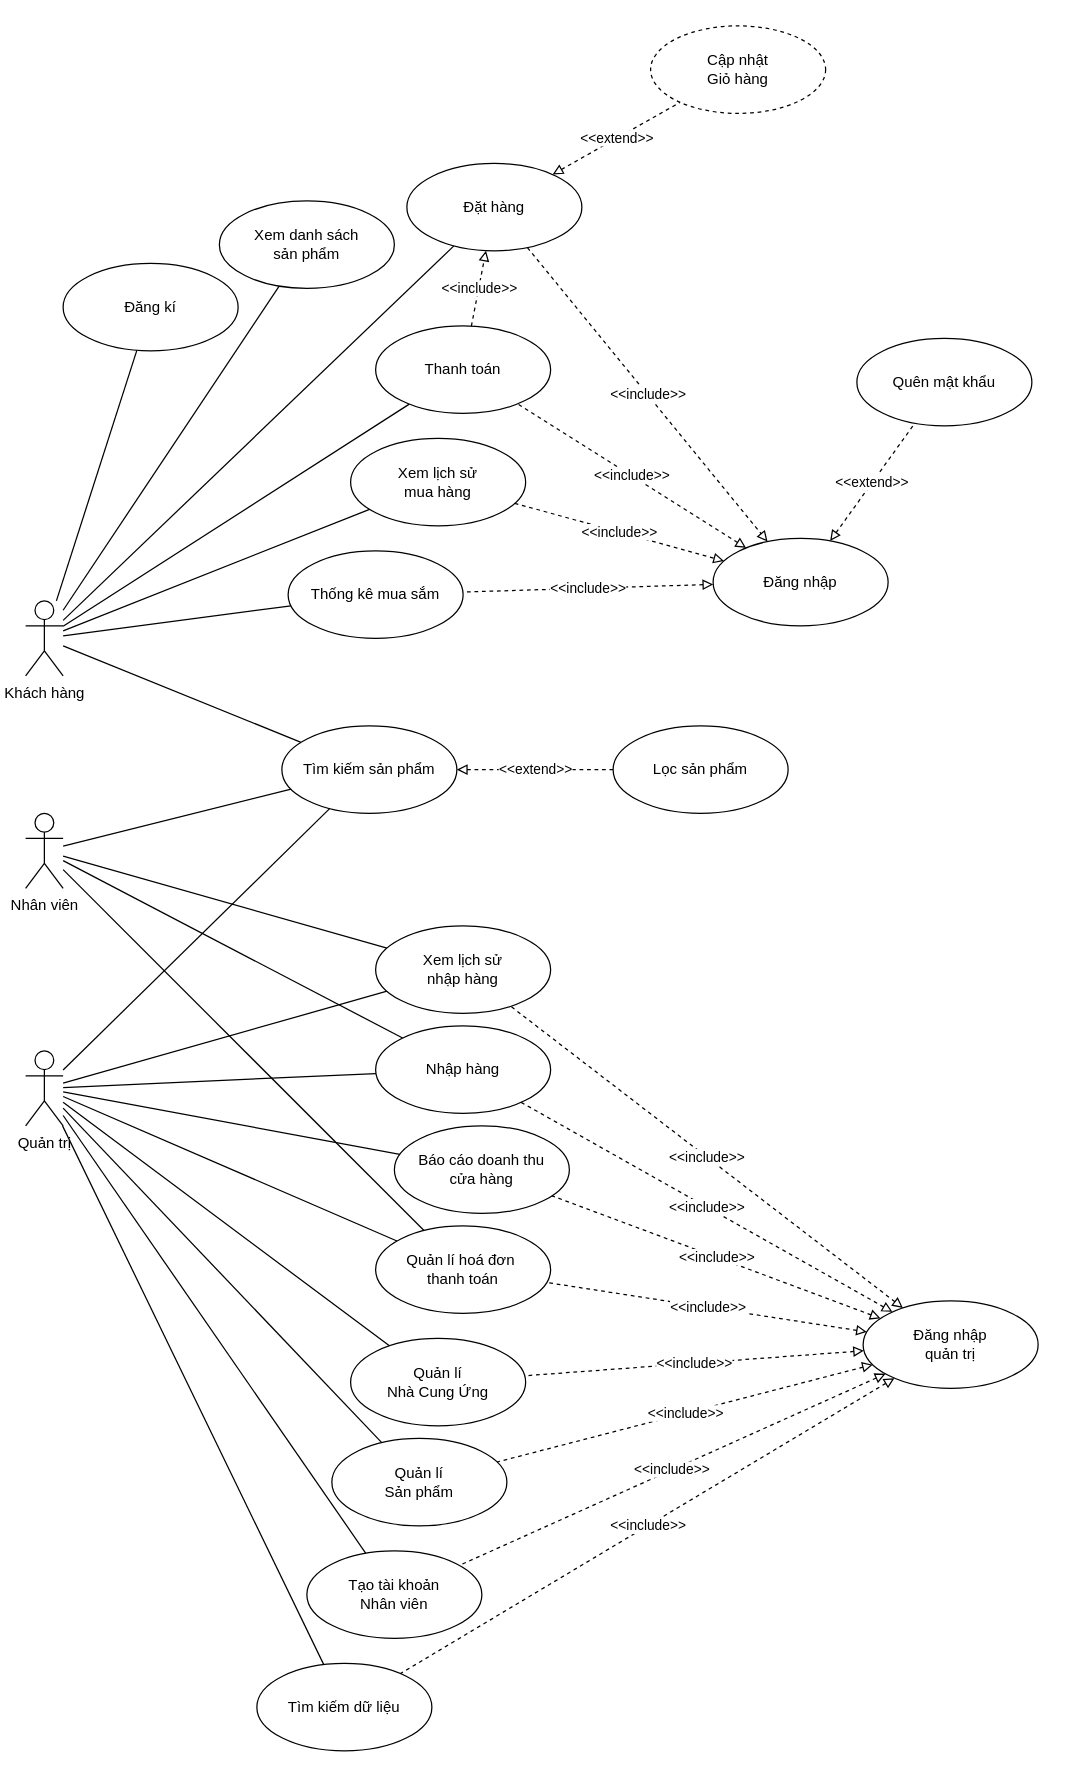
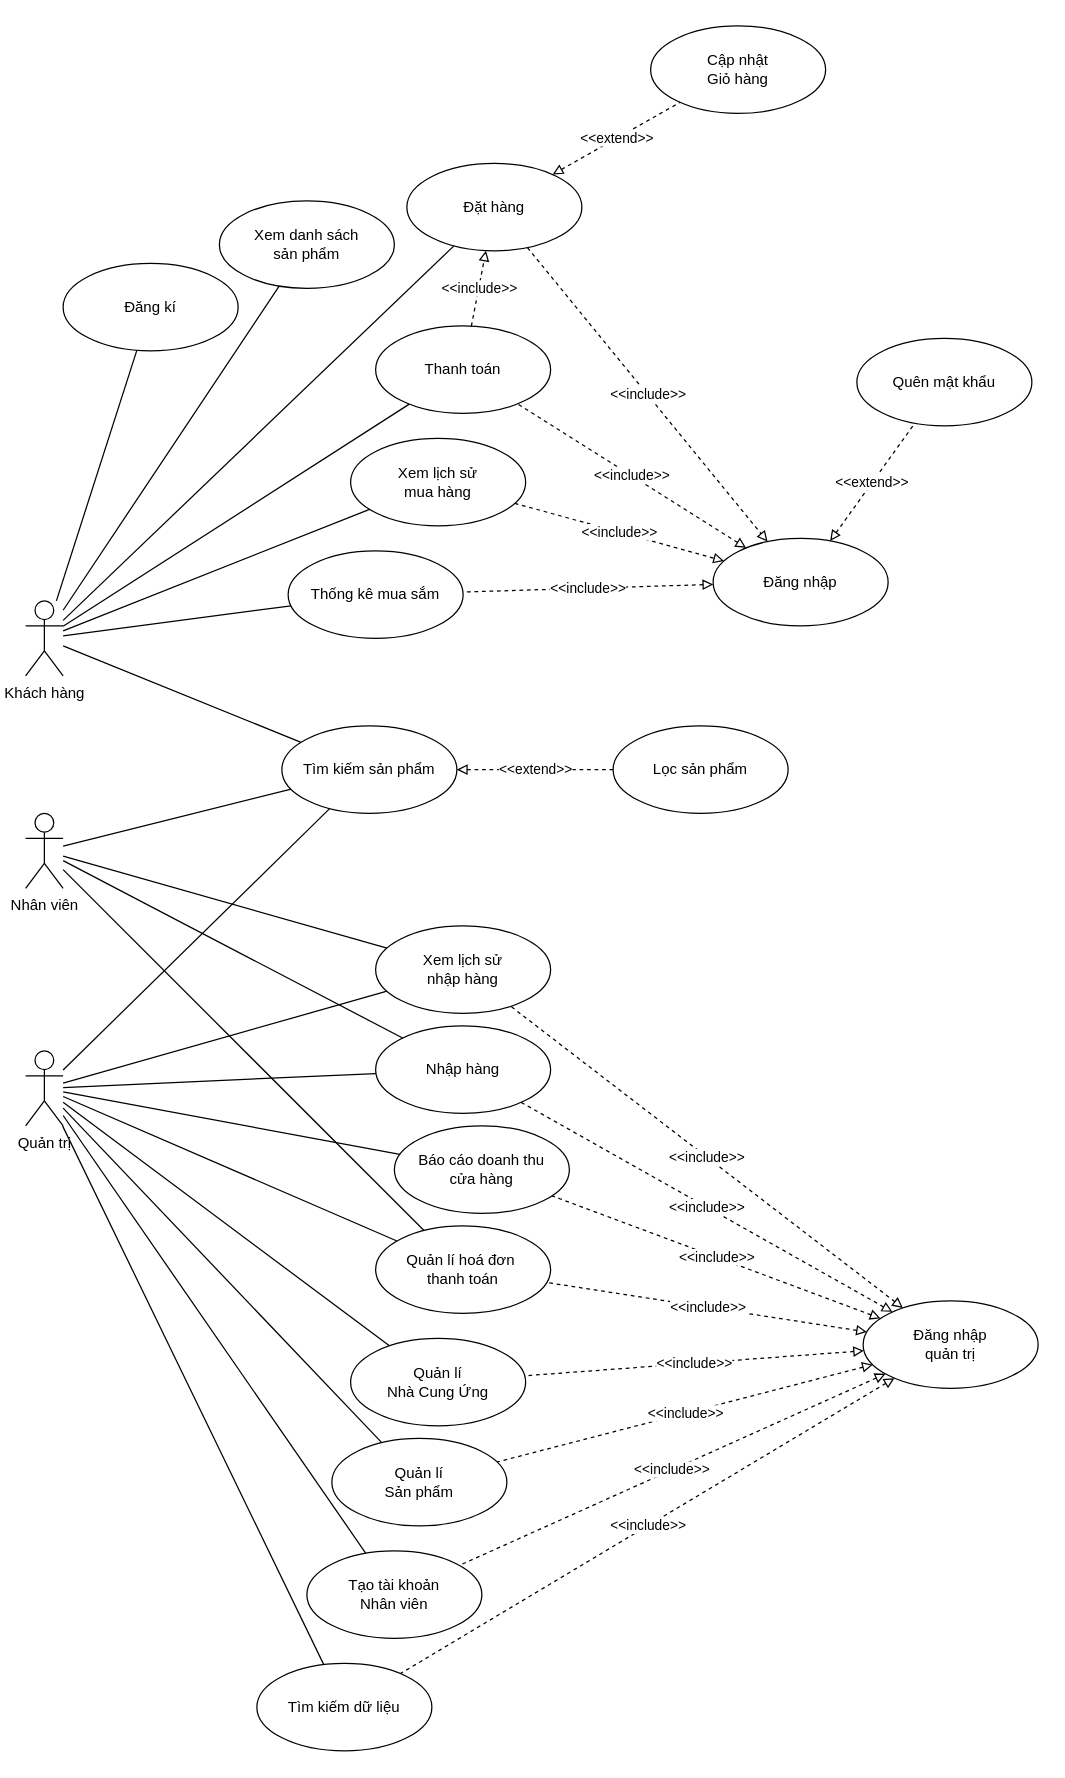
(738, 69) -> (738, 69)
